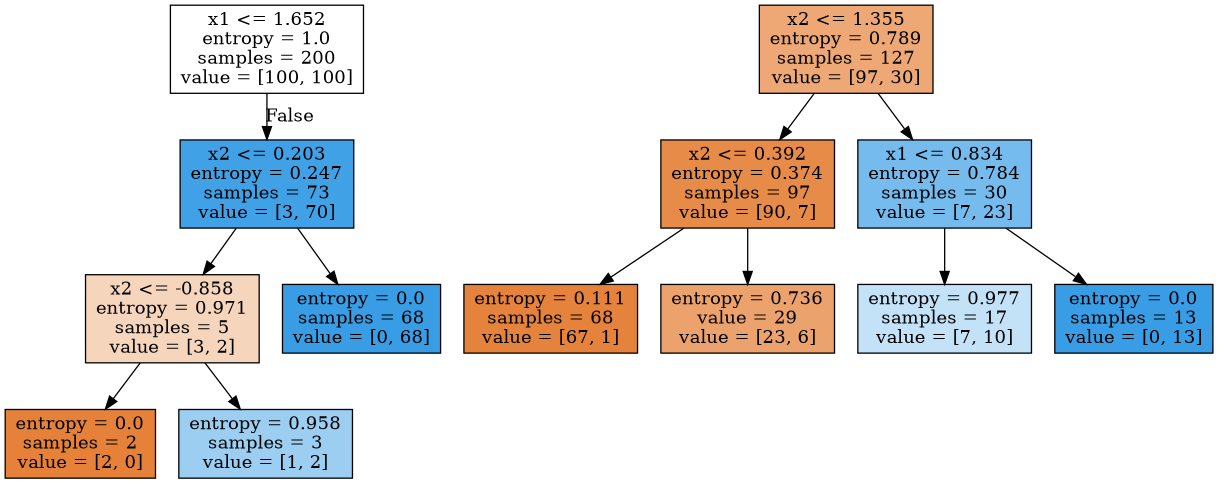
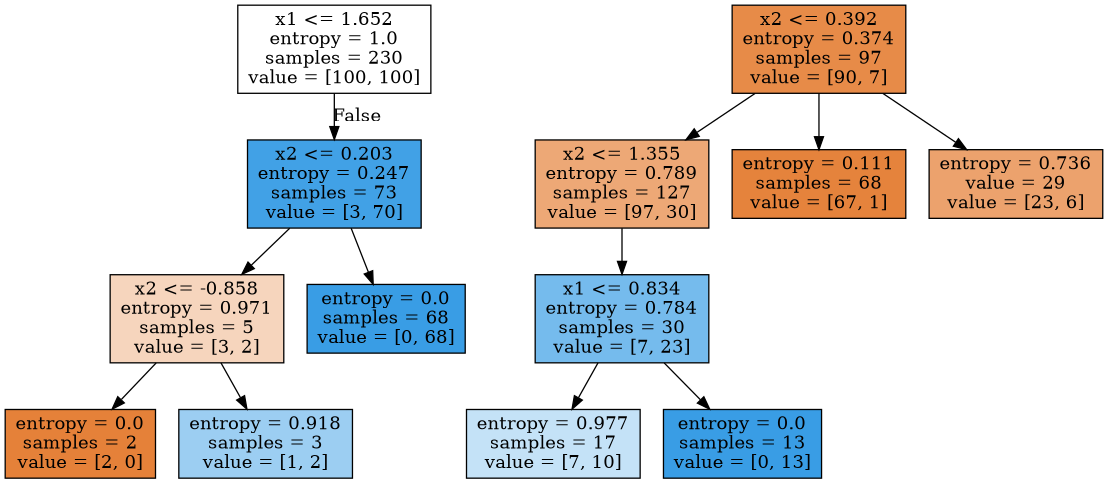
(267, 49) -> (334, 49)
(801, 111) -> (726, 113)
(266, 444) -> (266, 444)
